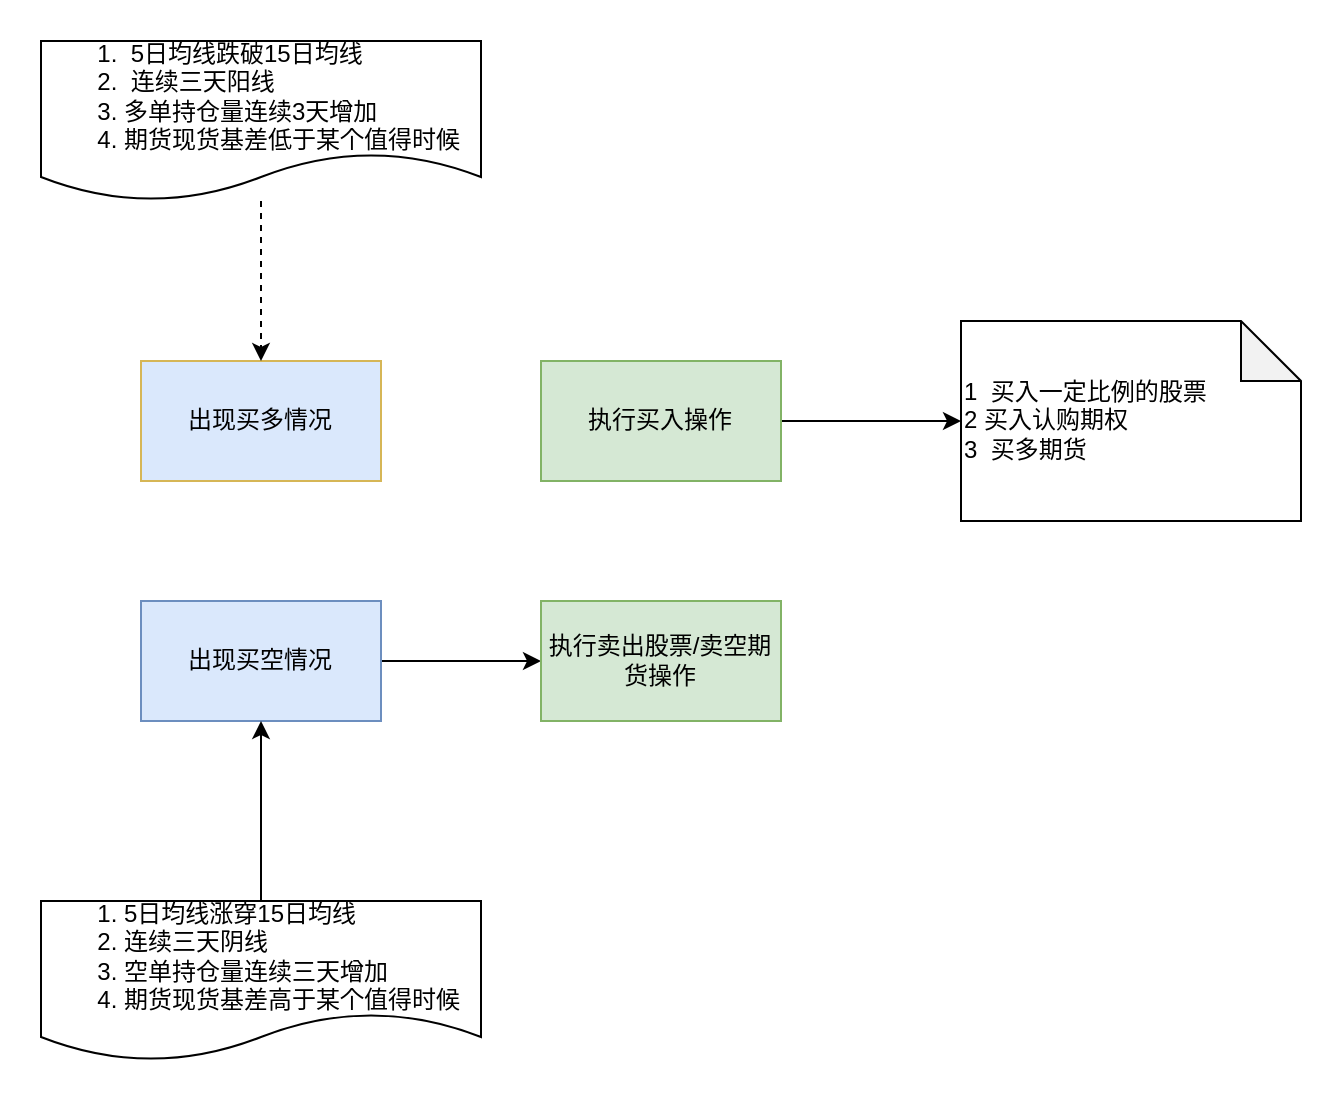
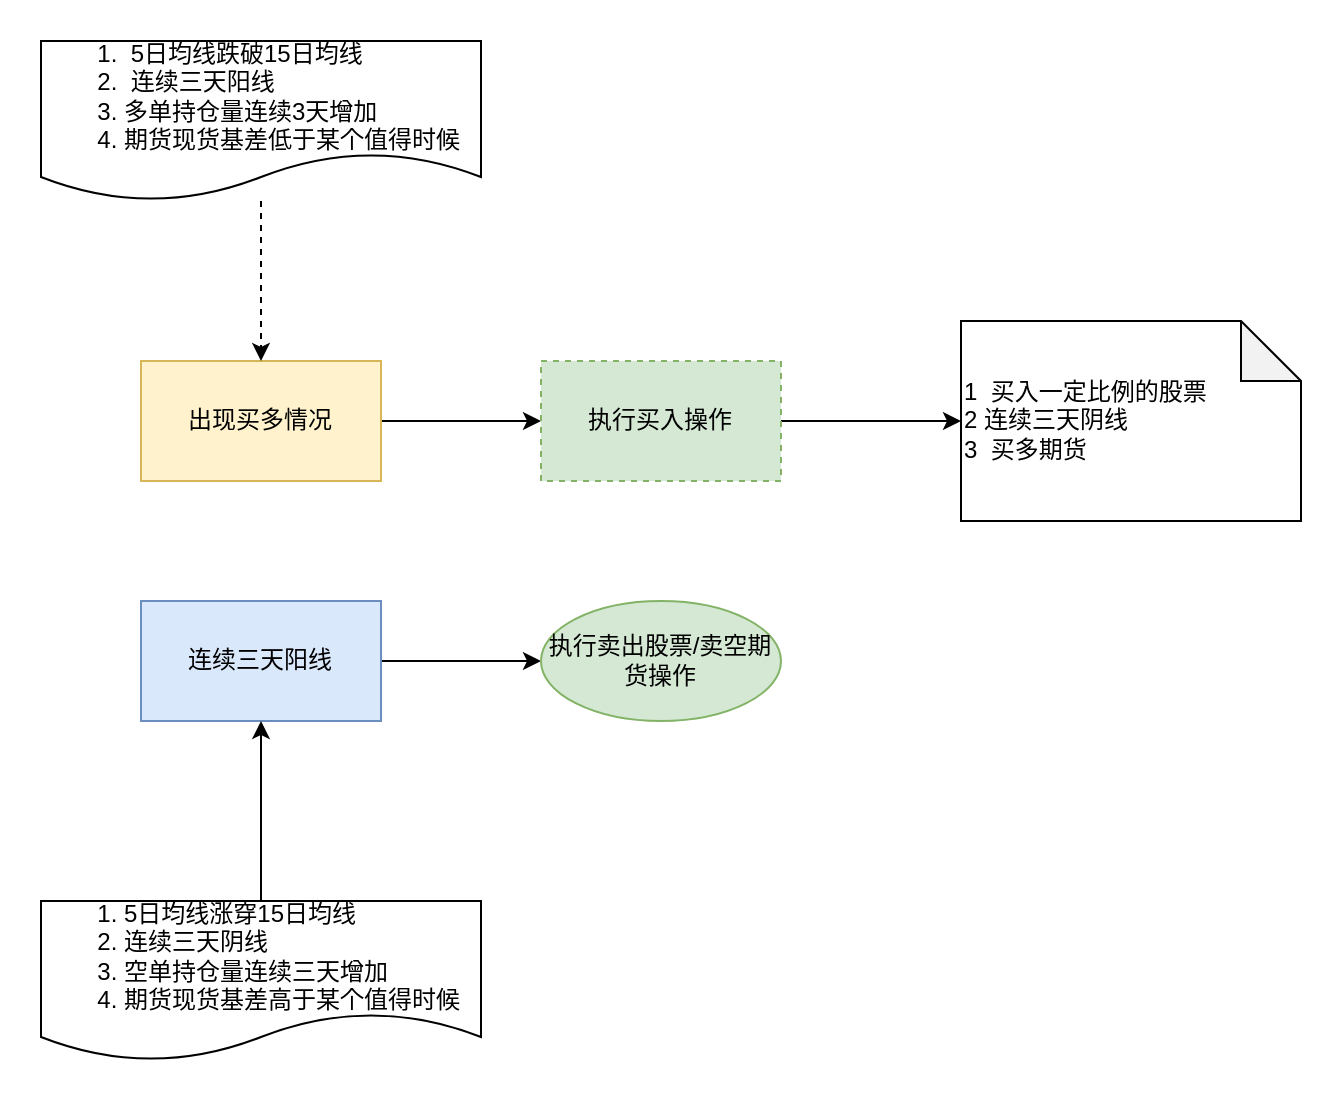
(261, 421) -> (261, 421)
none -> (454, 421)
(661, 421) -> (661, 421)
(1090, 421) -> (1090, 421)
(261, 661) -> (261, 661)
(661, 661) -> (661, 661)
